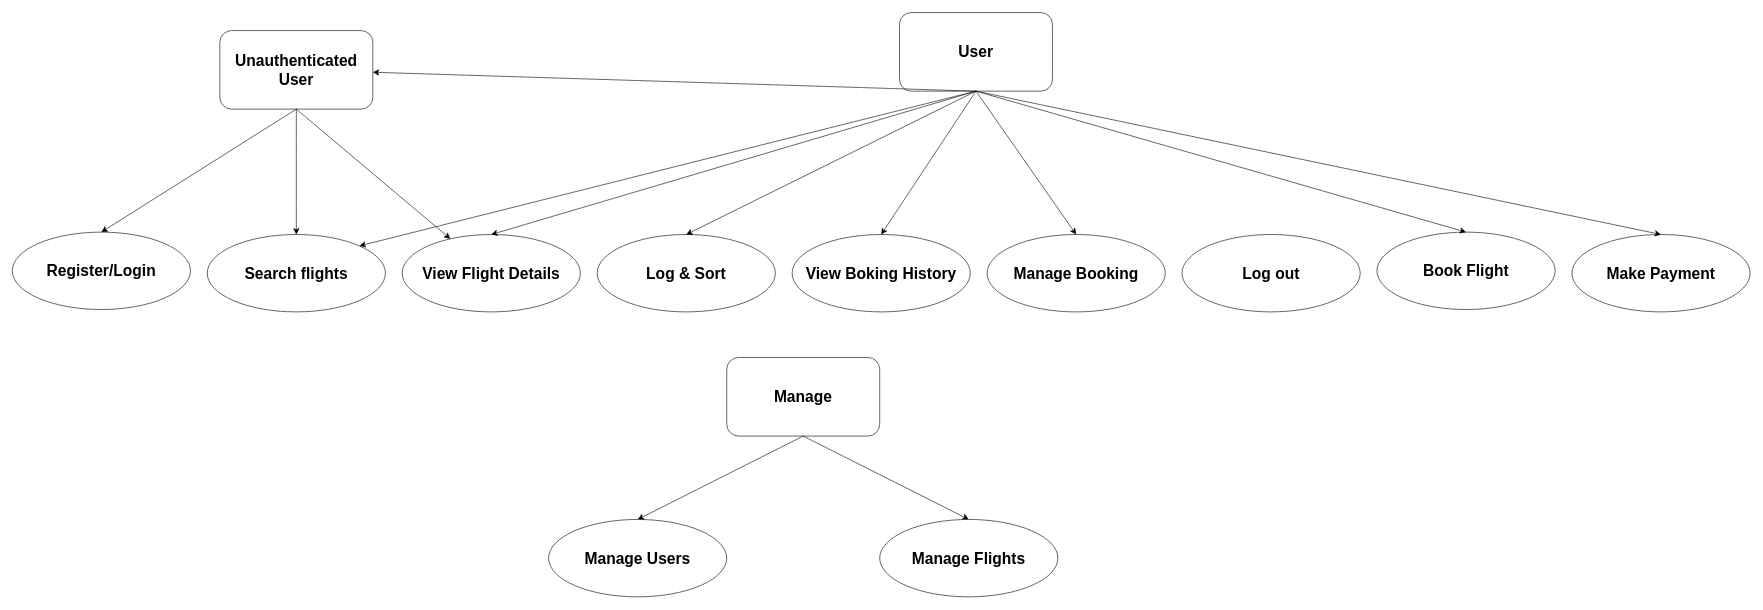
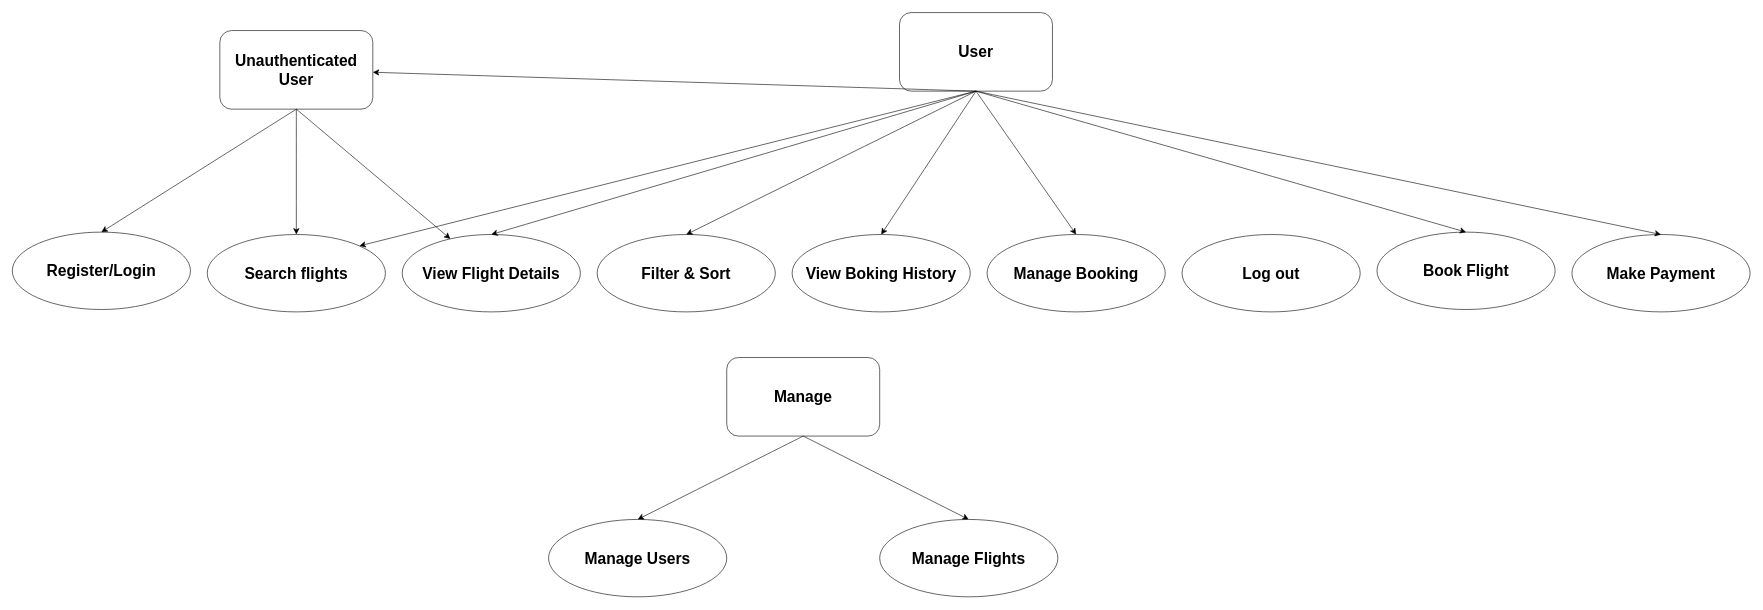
(686, 273) -> (686, 273)
